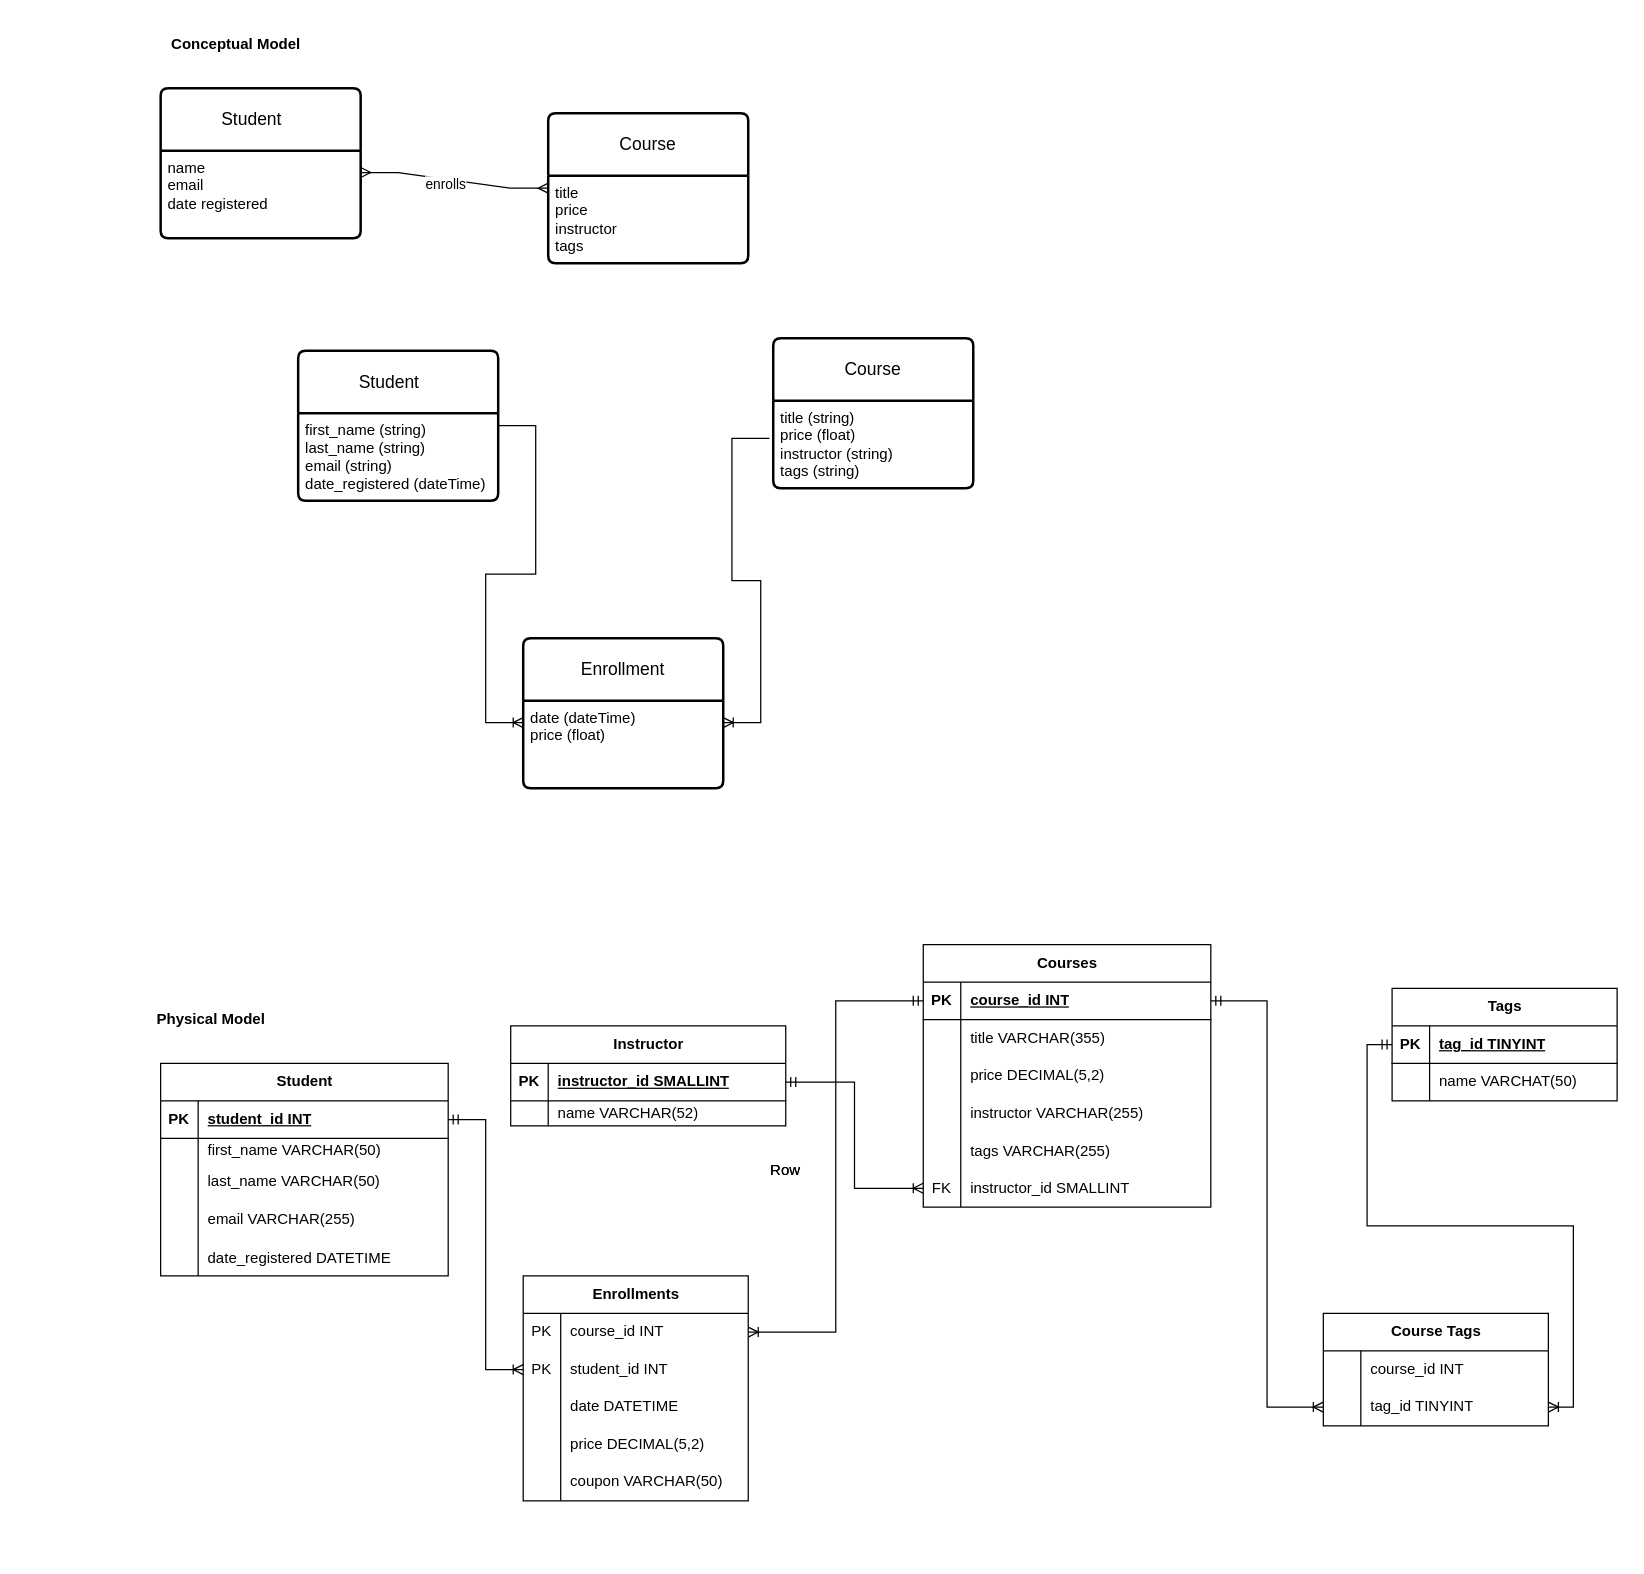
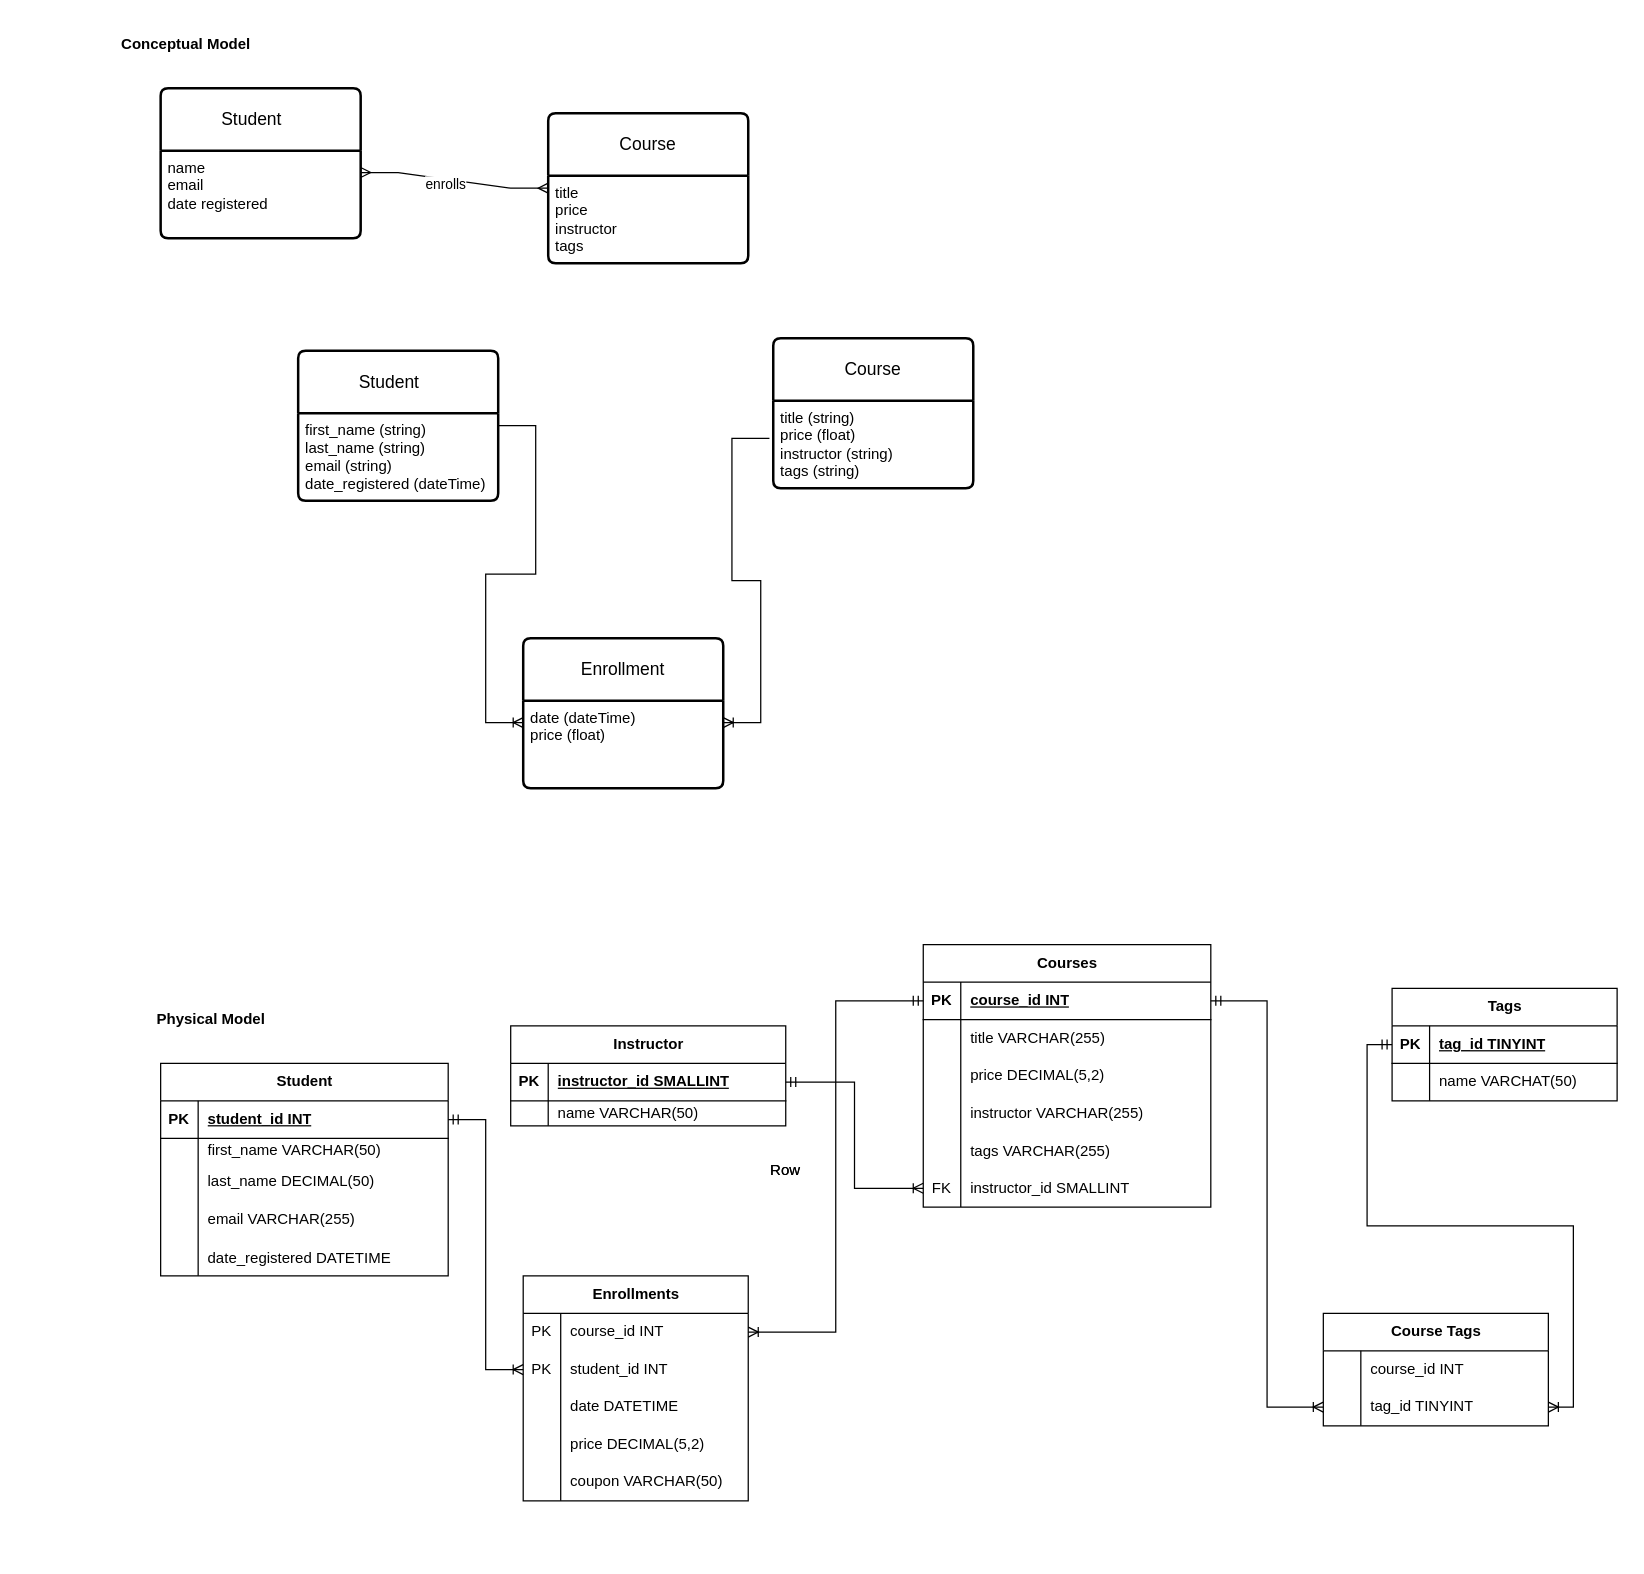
(236, 44) -> (186, 44)
(1040, 1038) -> (1040, 1038)
(623, 1113) -> (623, 1113)
(292, 1182) -> (292, 1182)
